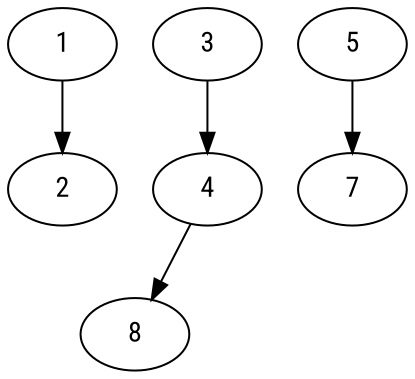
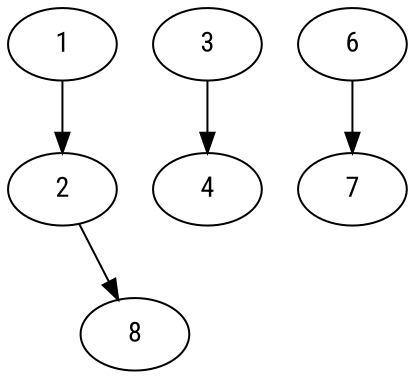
(352, 44) -> (352, 44)
(176, 253) -> (94, 253)
